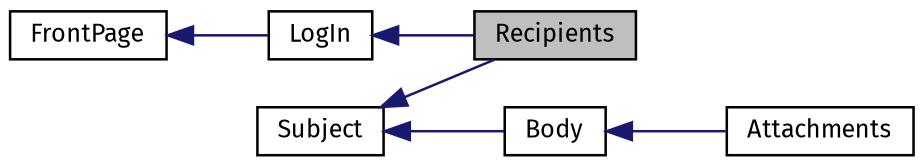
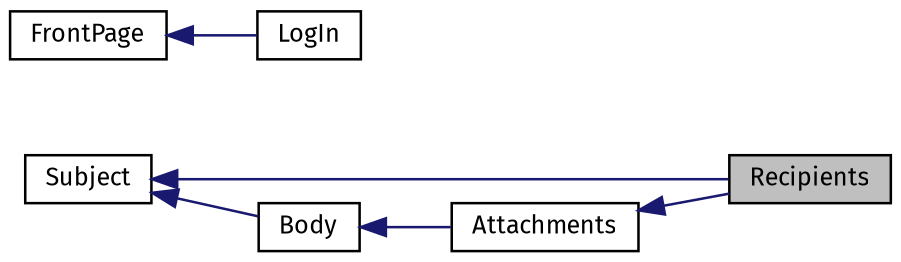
(436, 35) -> (697, 200)
